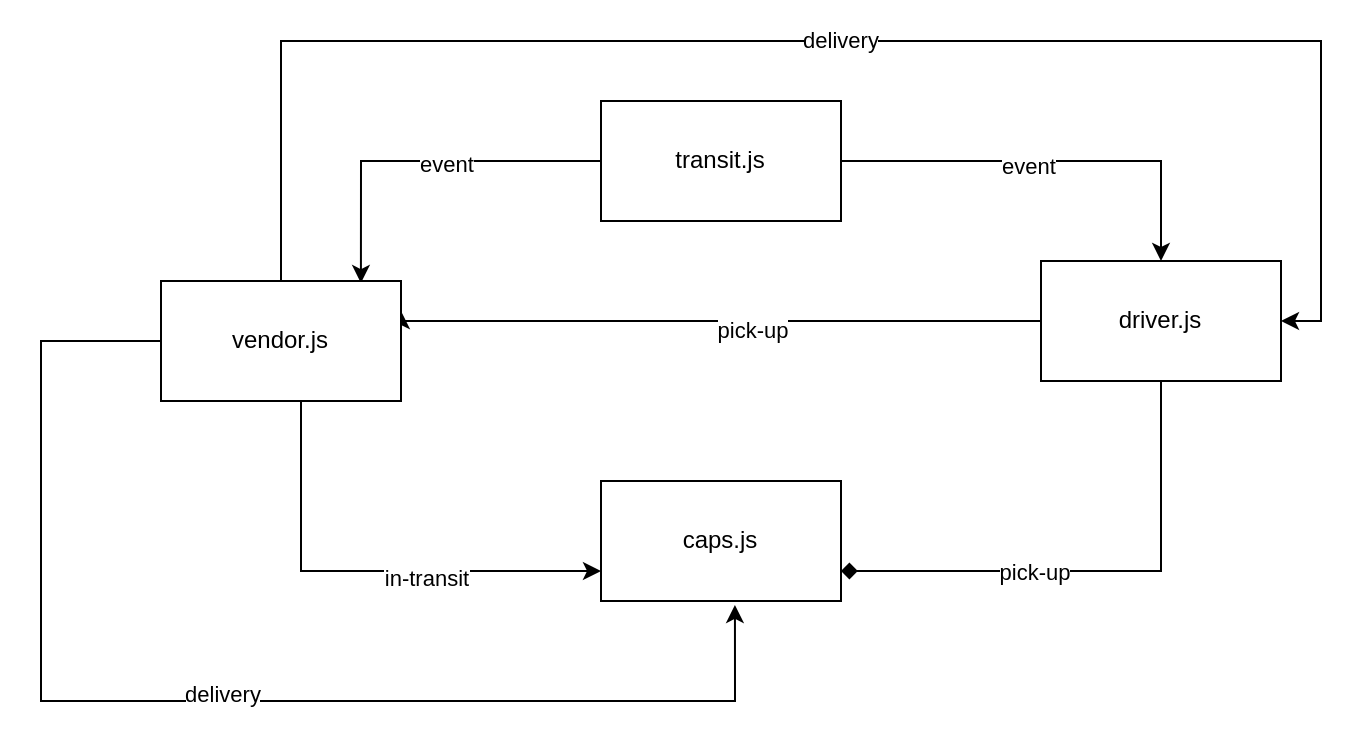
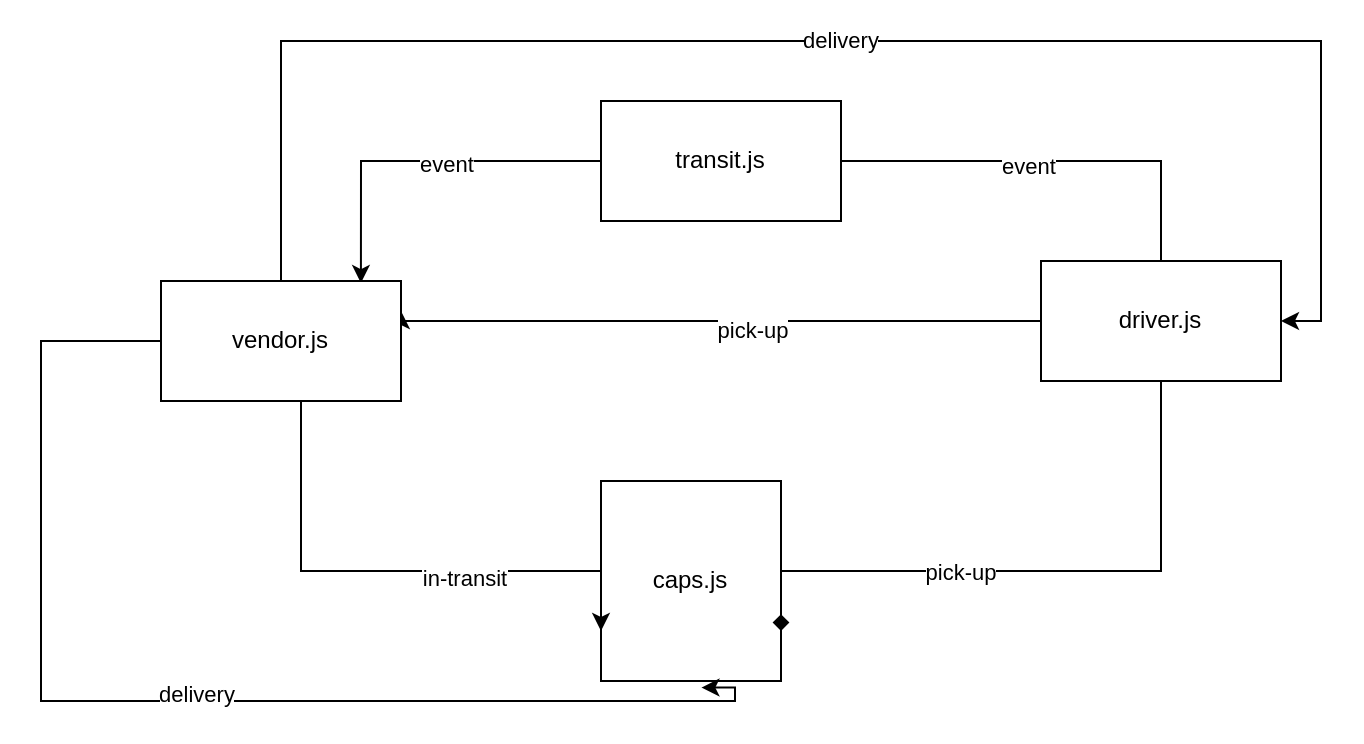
(1161, 246) -> (1161, 251)
(721, 541) -> (691, 581)
